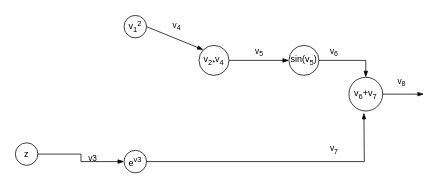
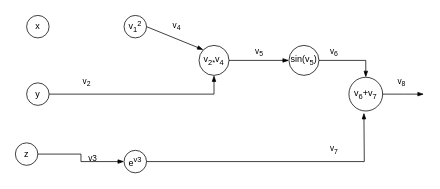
none -> (38, 27)
none -> (38, 94)
none -> (214, 94)
